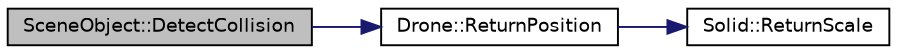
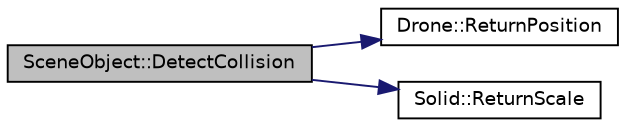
(643, 27) -> (345, 84)
